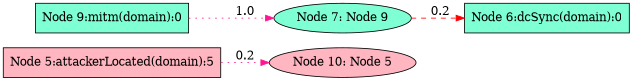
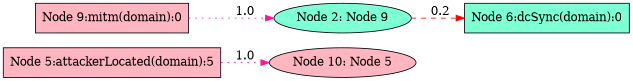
(112, 18) -> (112, 18)
(343, 18) -> (343, 18)
(245, 56) -> (245, 56)
